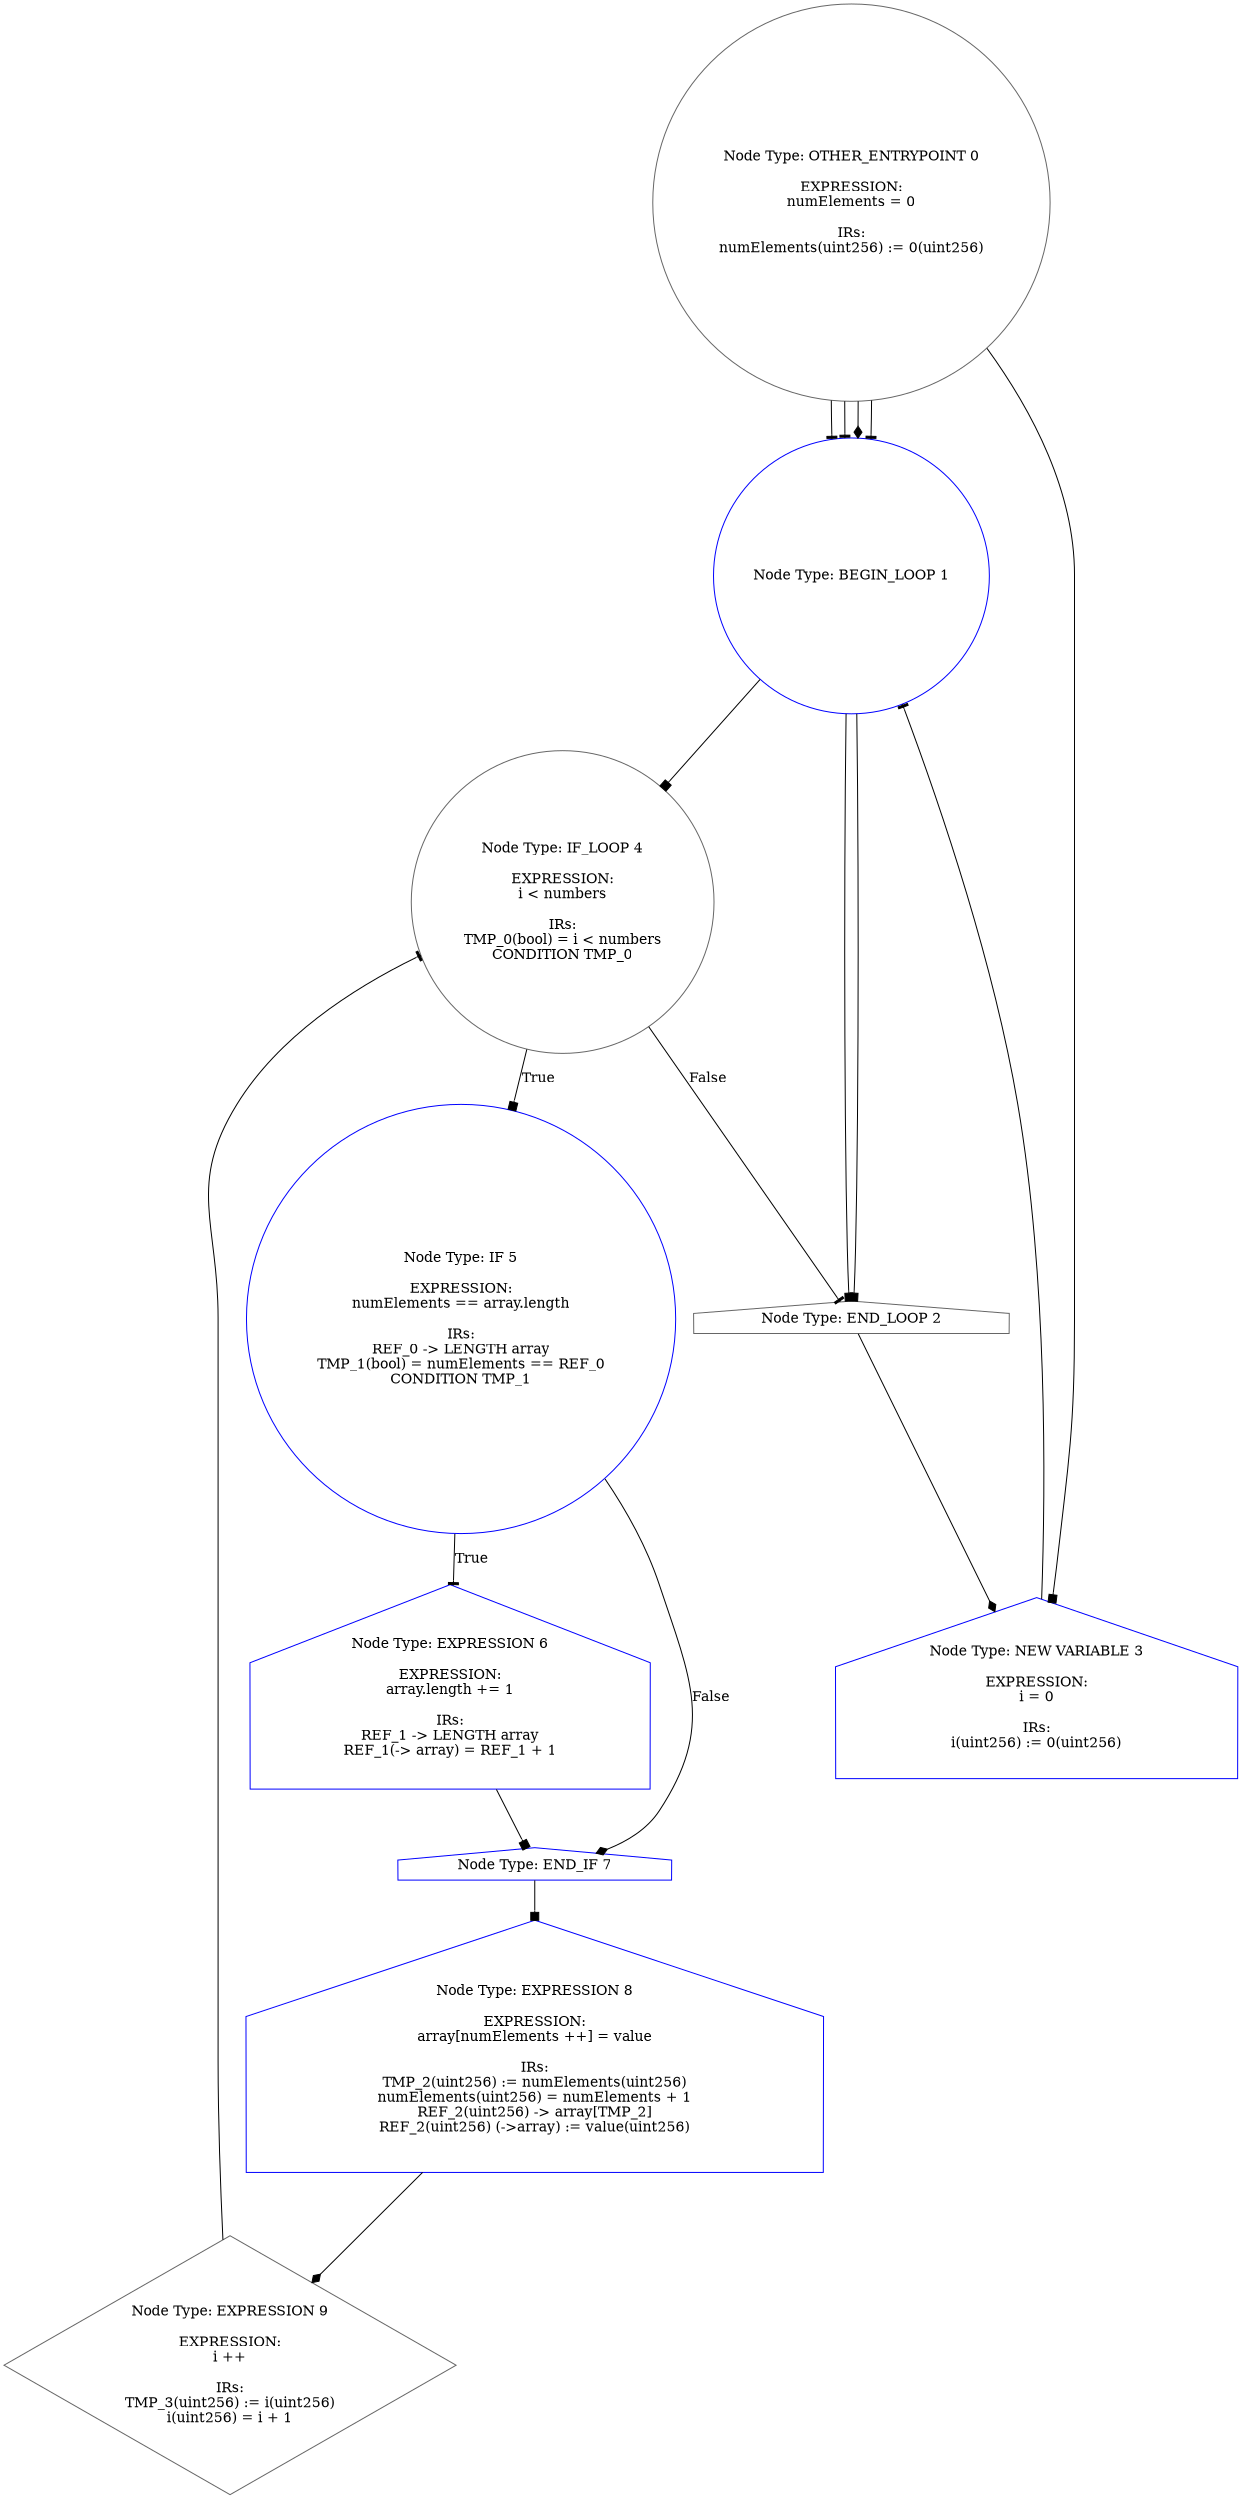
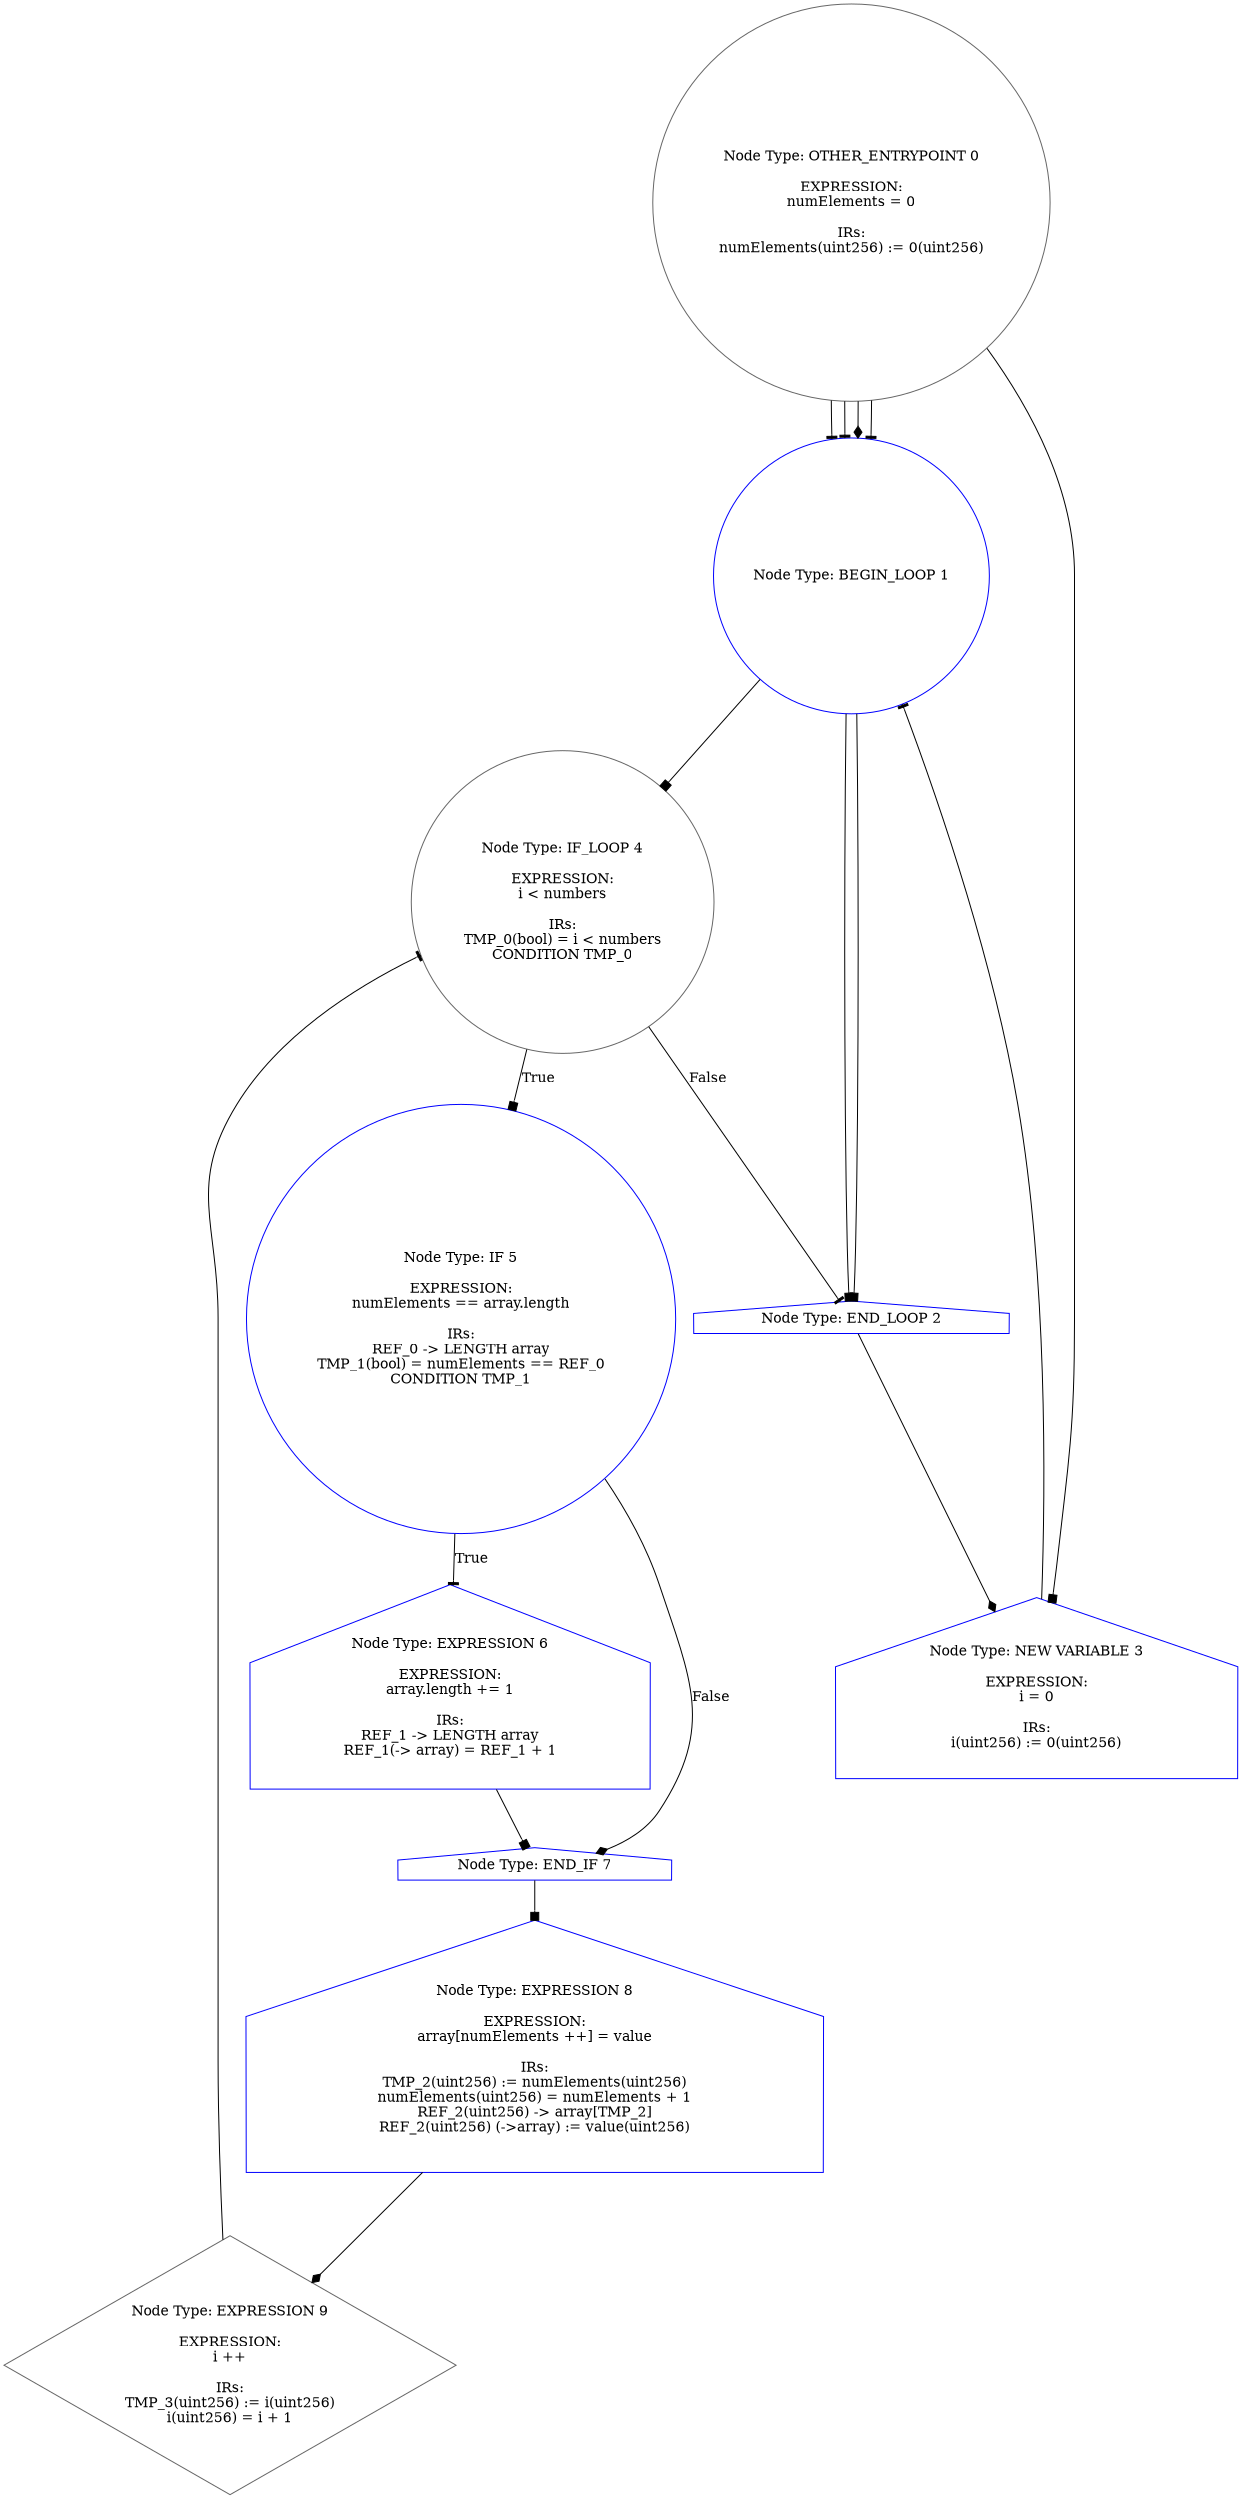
(851, 1319) -> (851, 1319)
